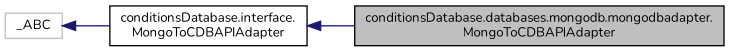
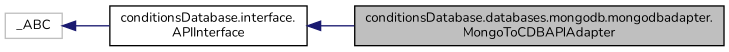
(208, 26) -> (208, 26)
